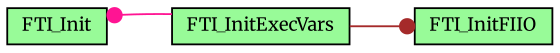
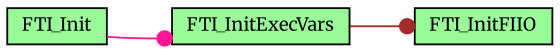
(147, 14) -> (132, 38)
